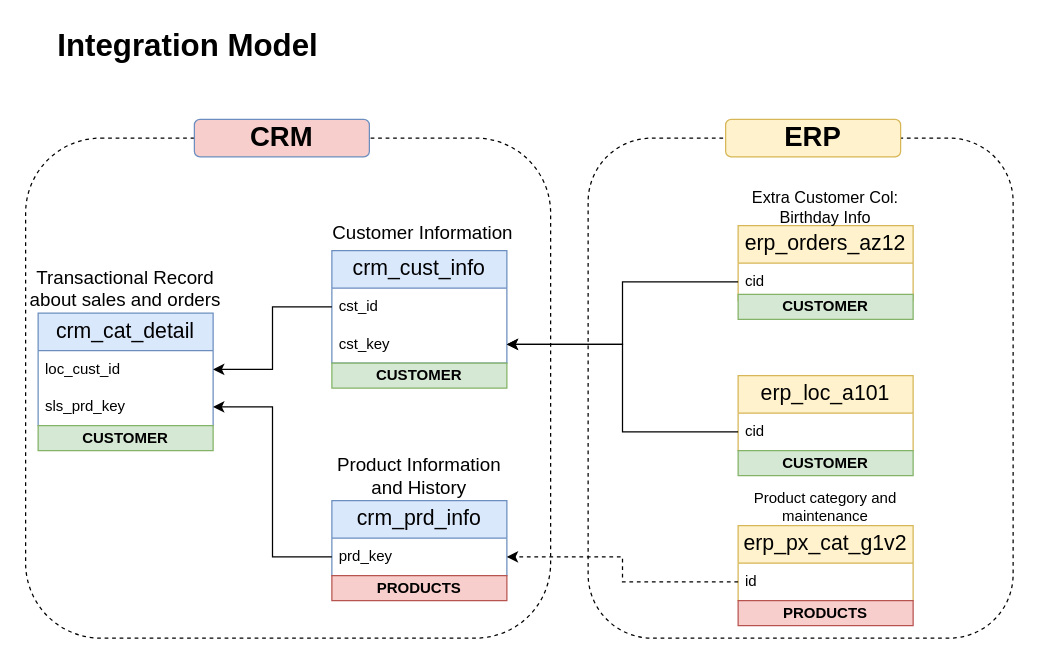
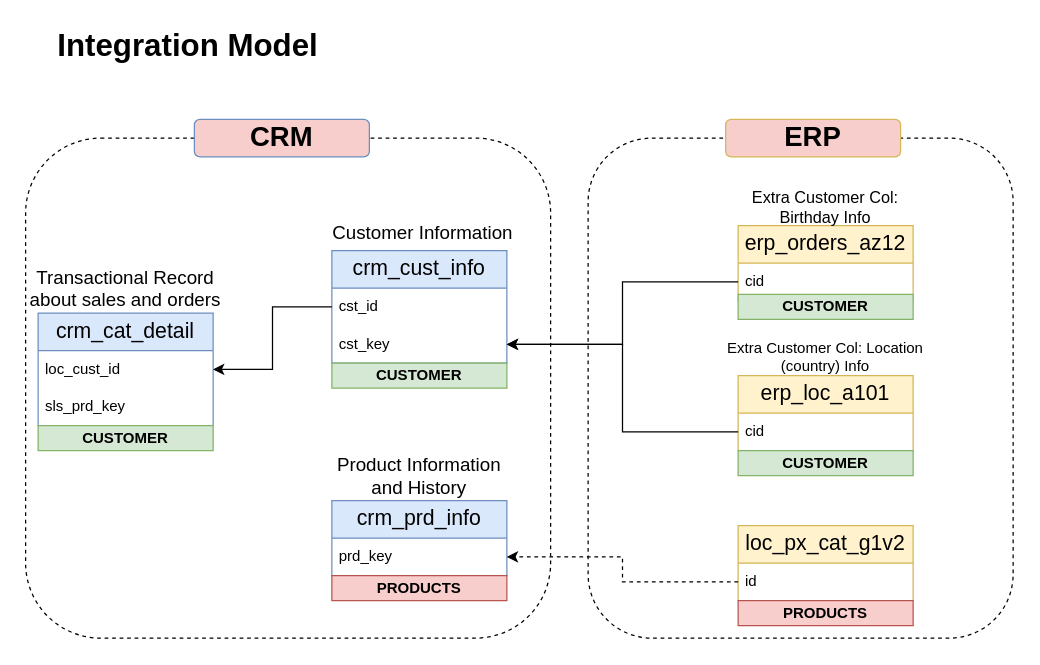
(813, 138) -> (813, 138)
none -> (826, 357)
(273, 485) -> none
(826, 507) -> none
(826, 544) -> (826, 544)
